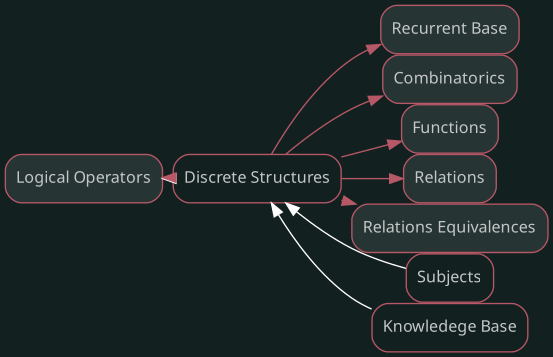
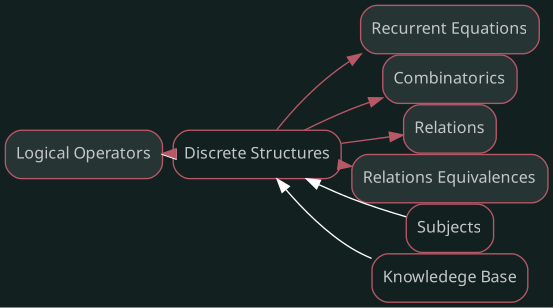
(450, 30) -> (450, 30)
(450, 129) -> none
